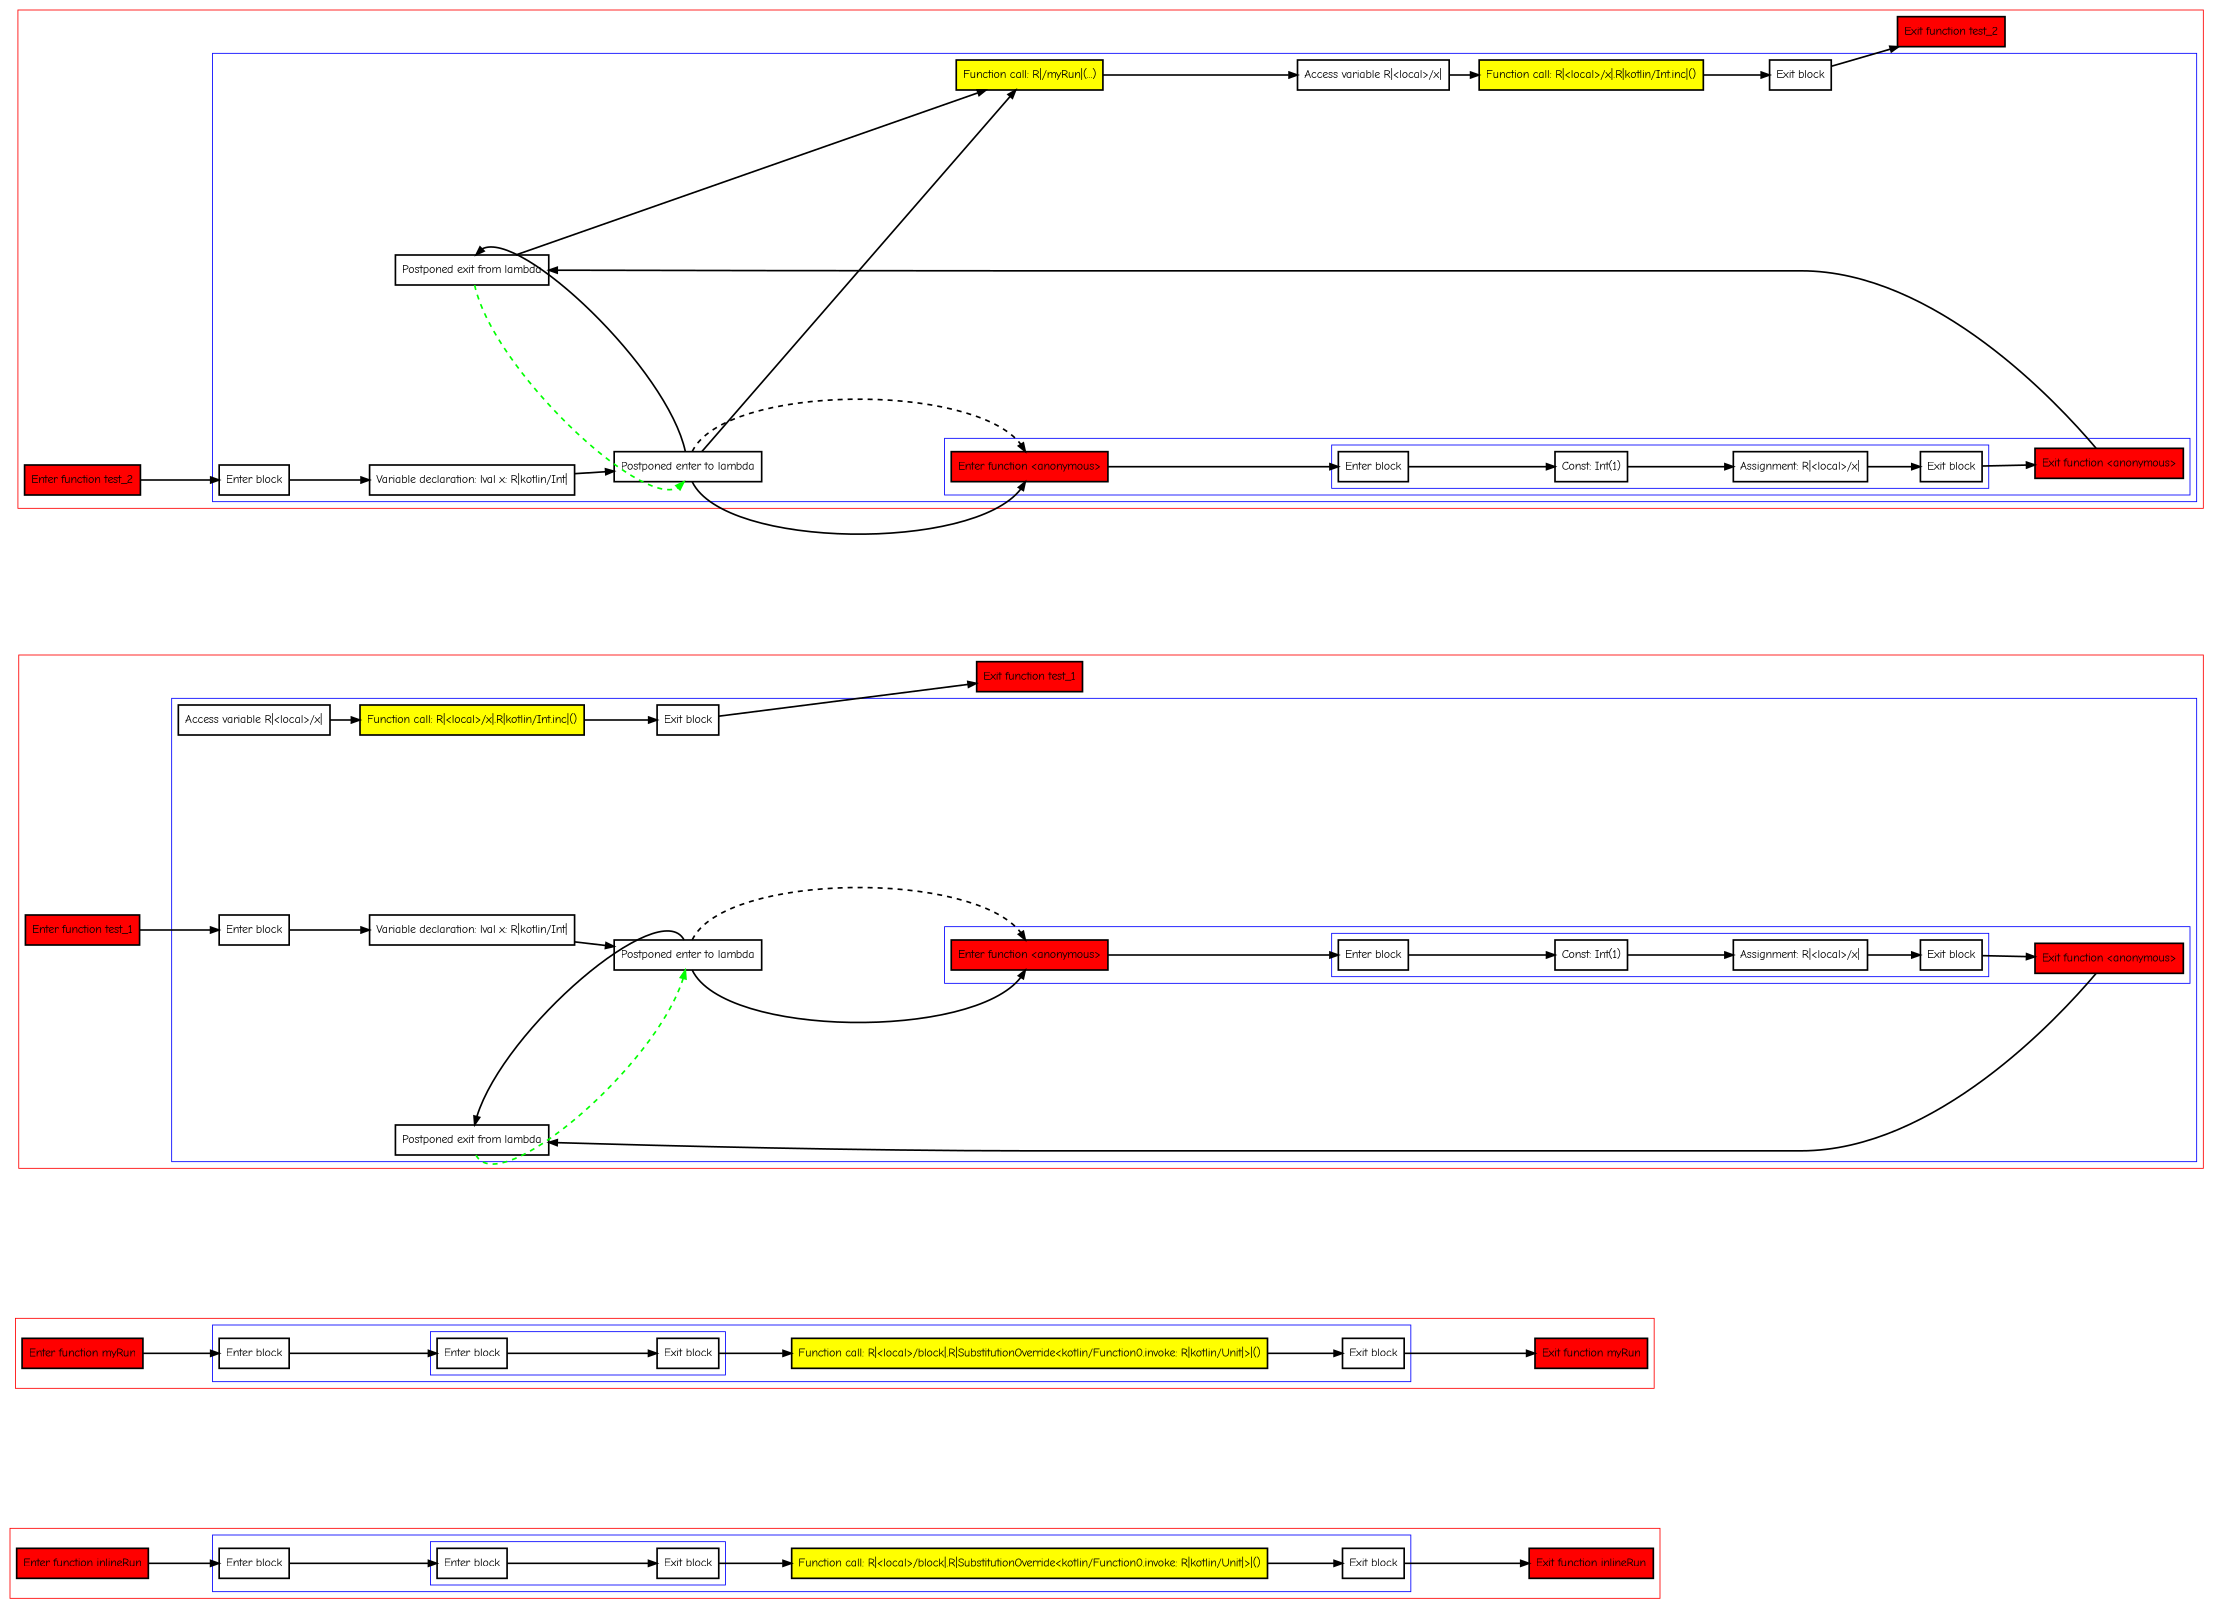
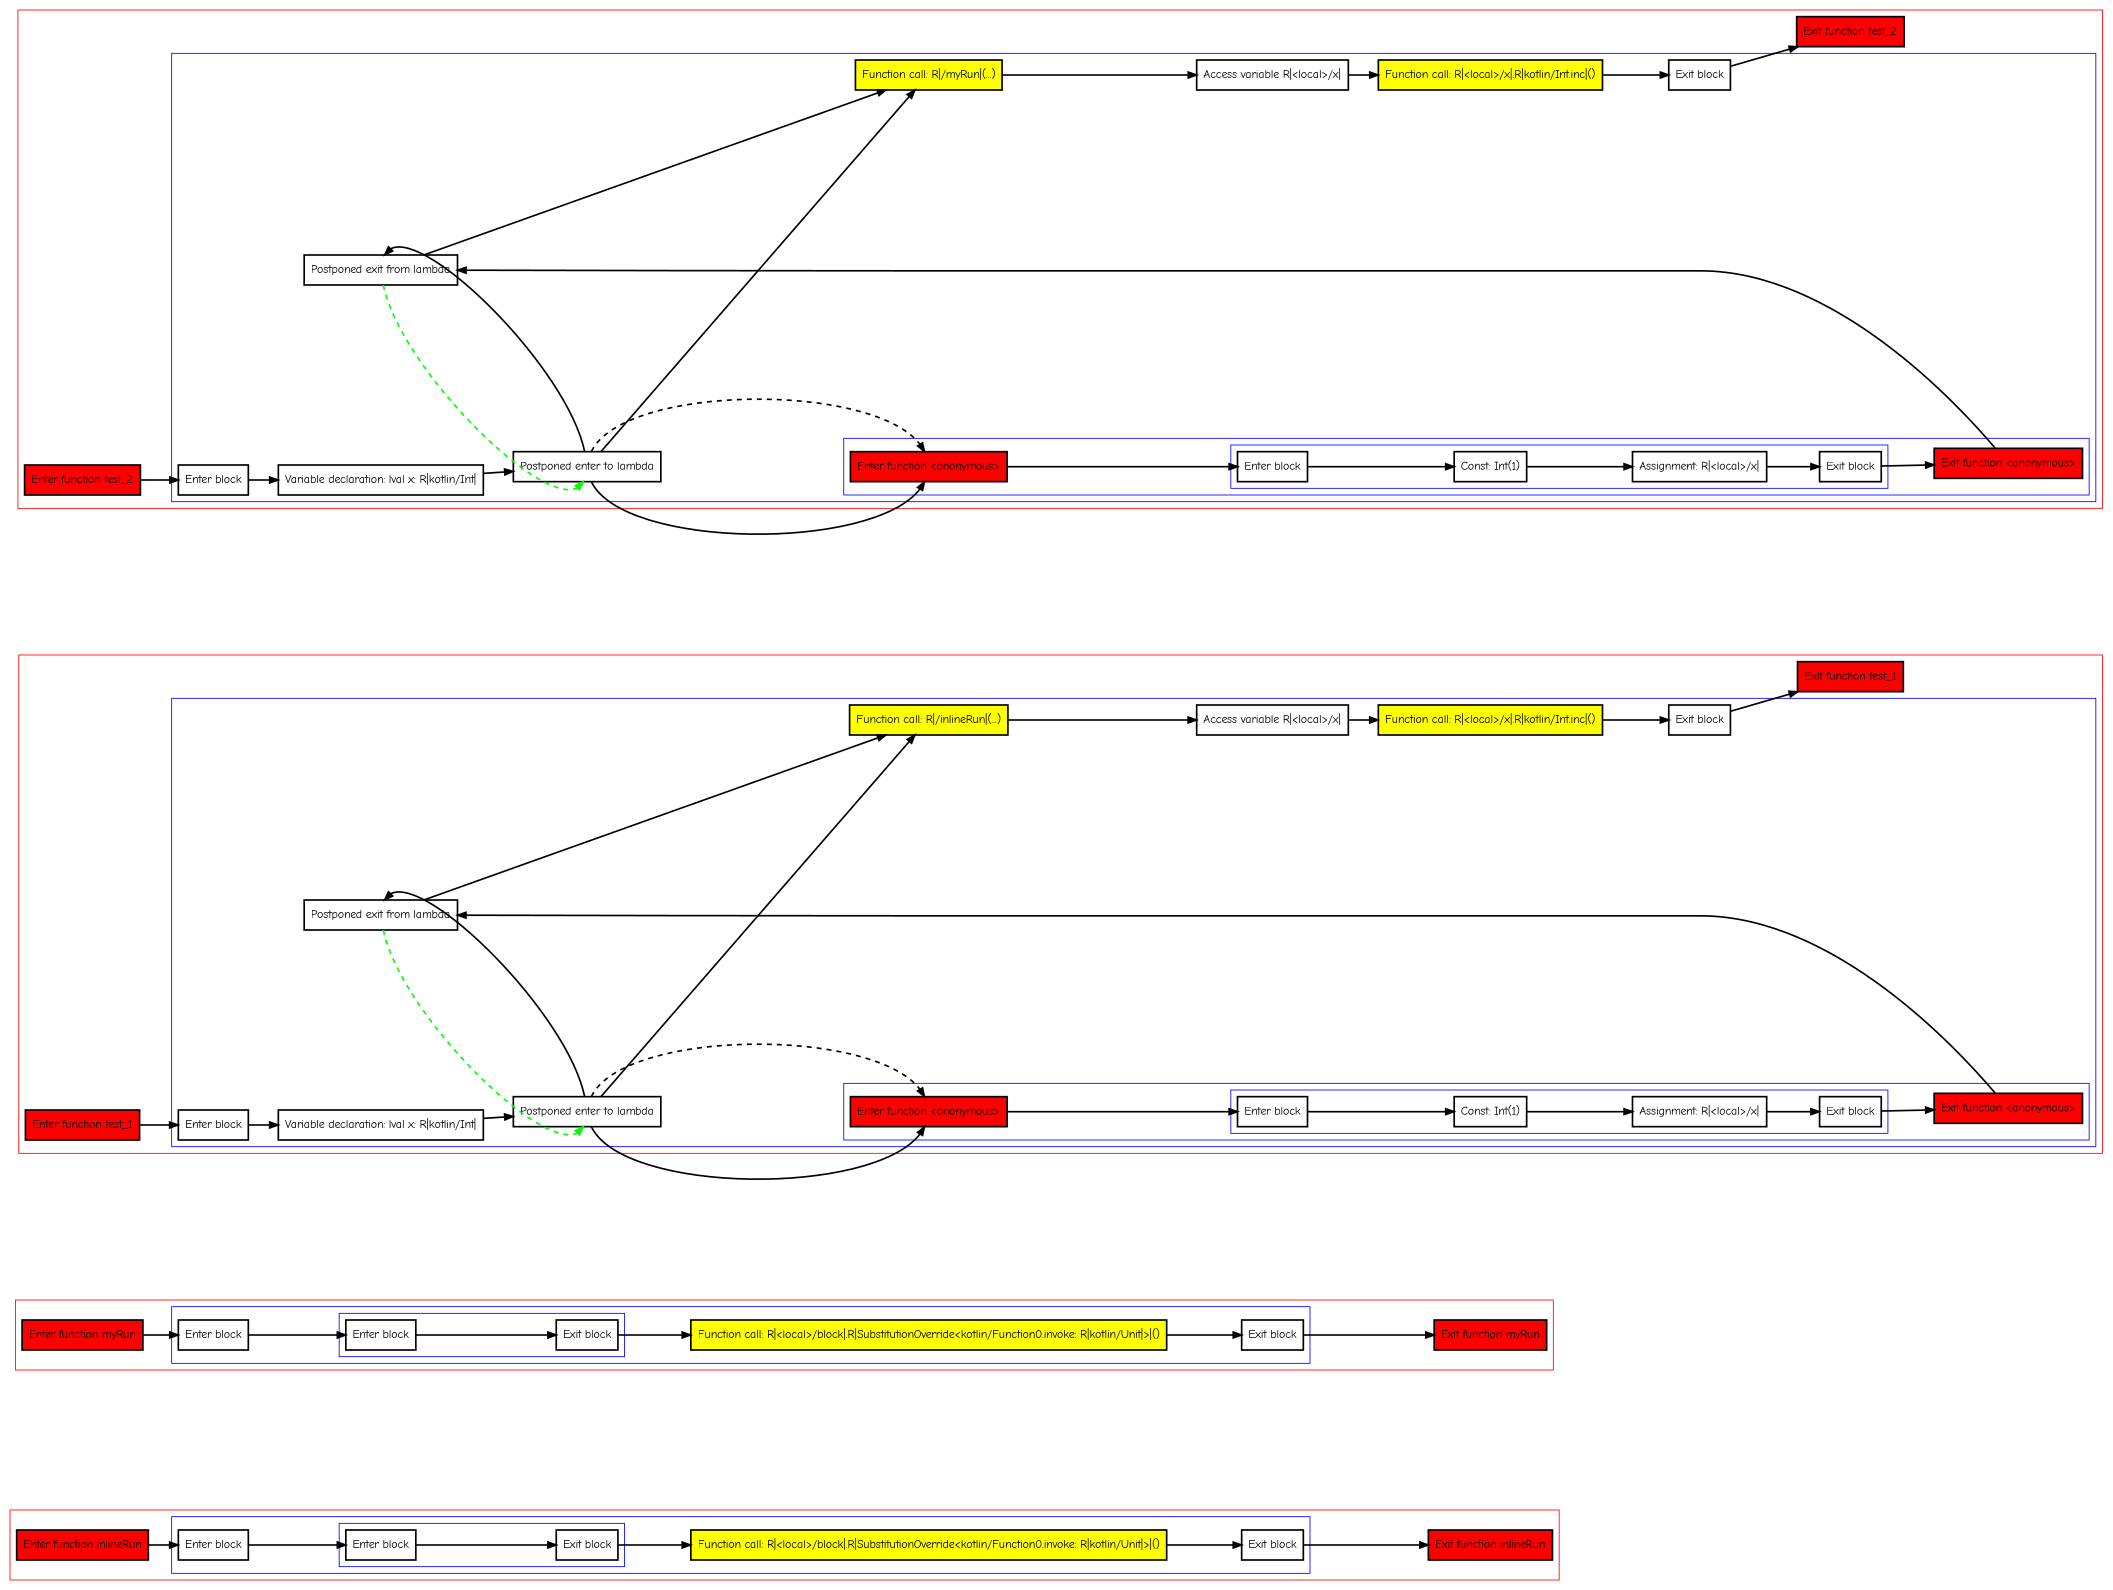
none -> (929, 720)
